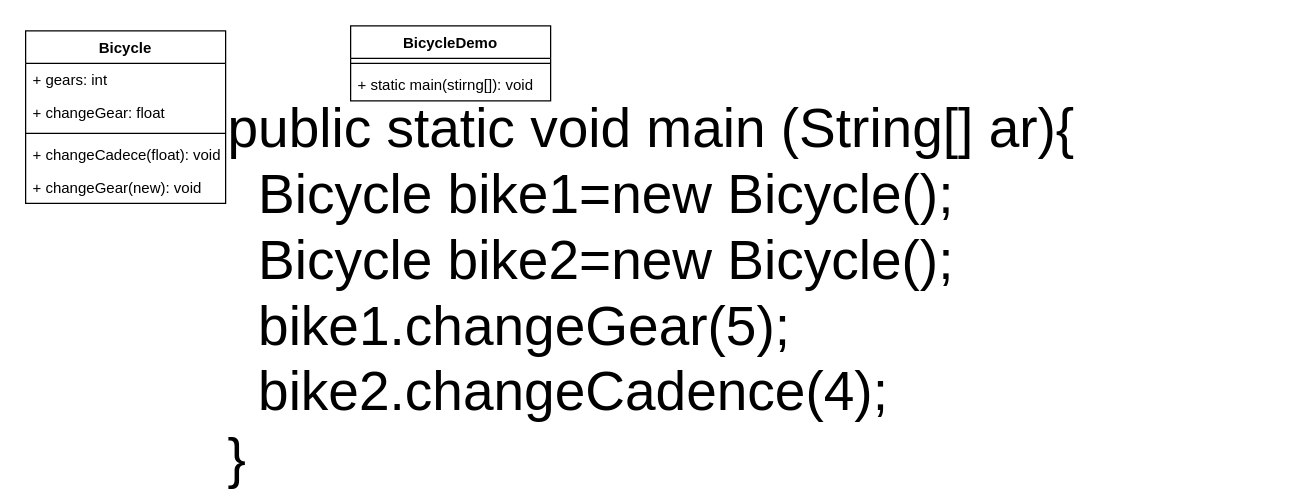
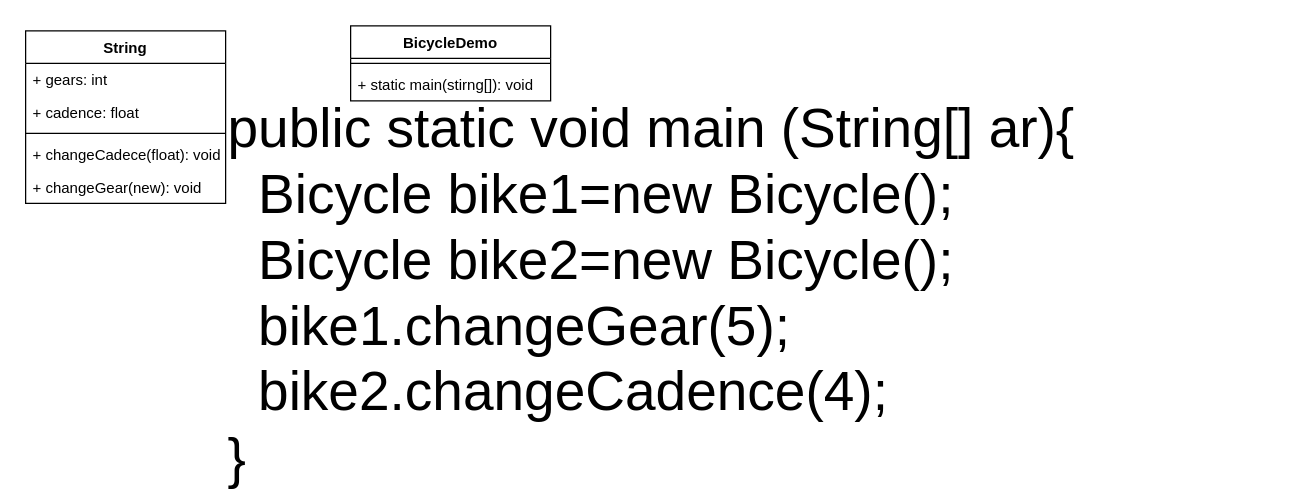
(125, 48) -> (125, 48)
(105, 113) -> (92, 113)
